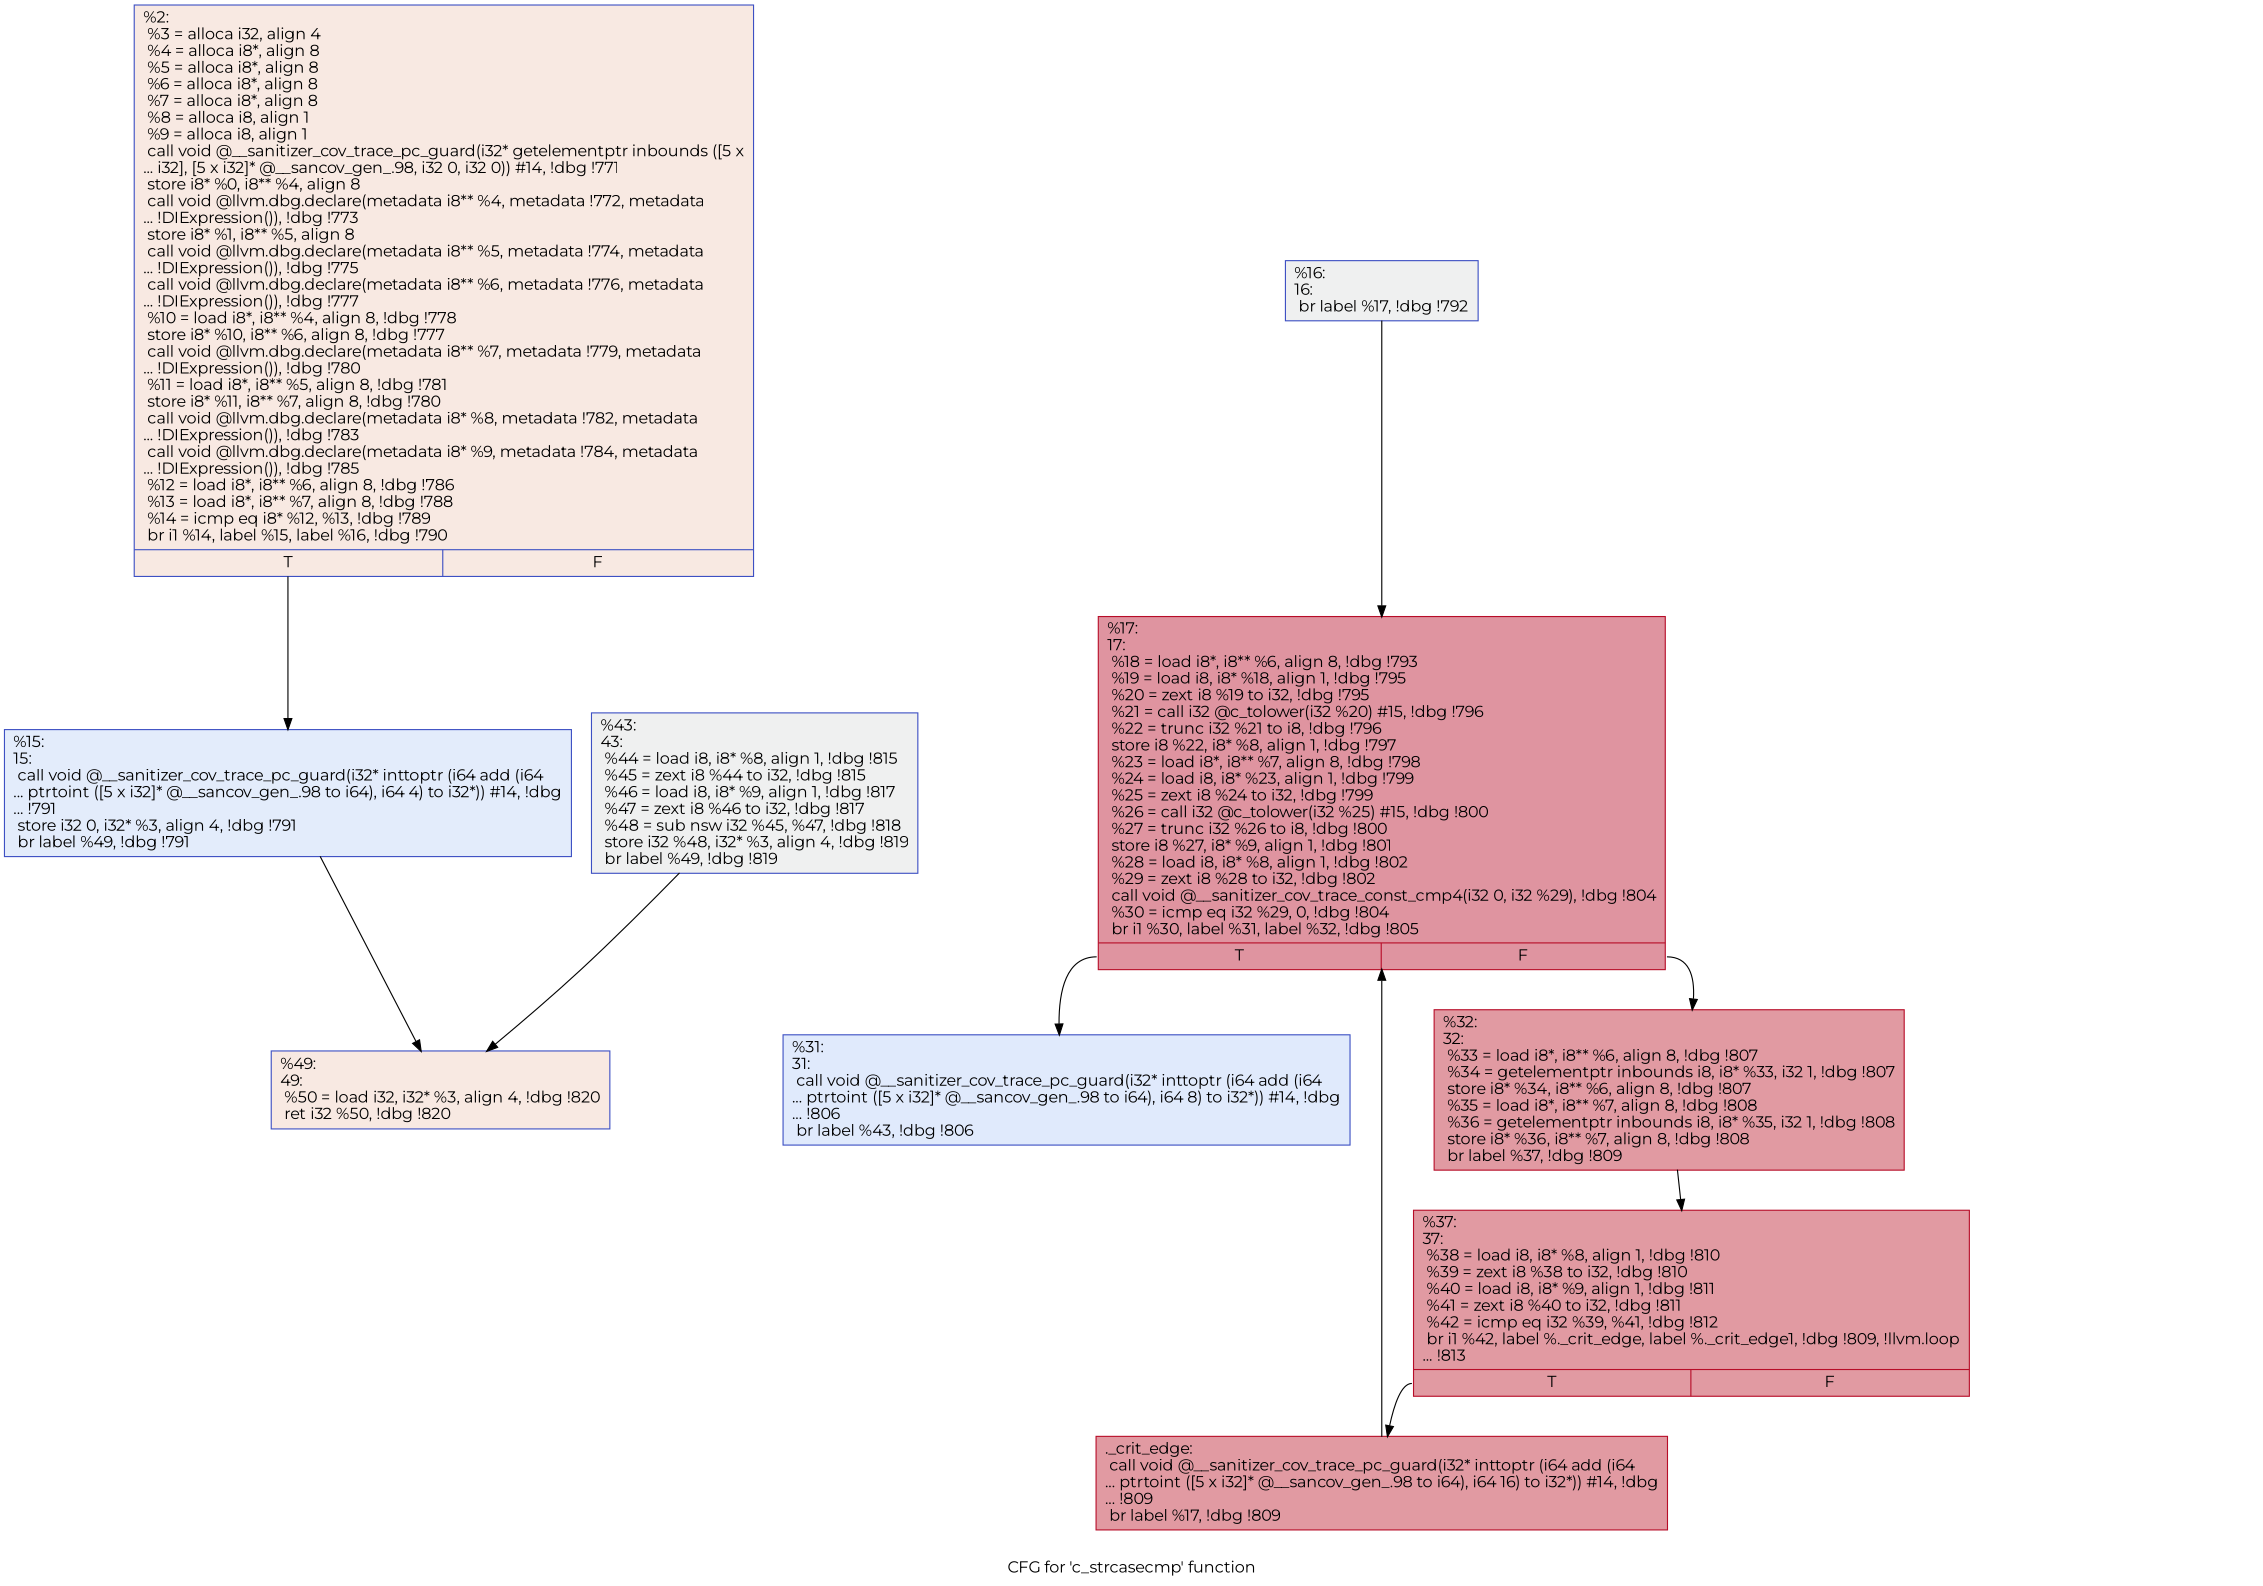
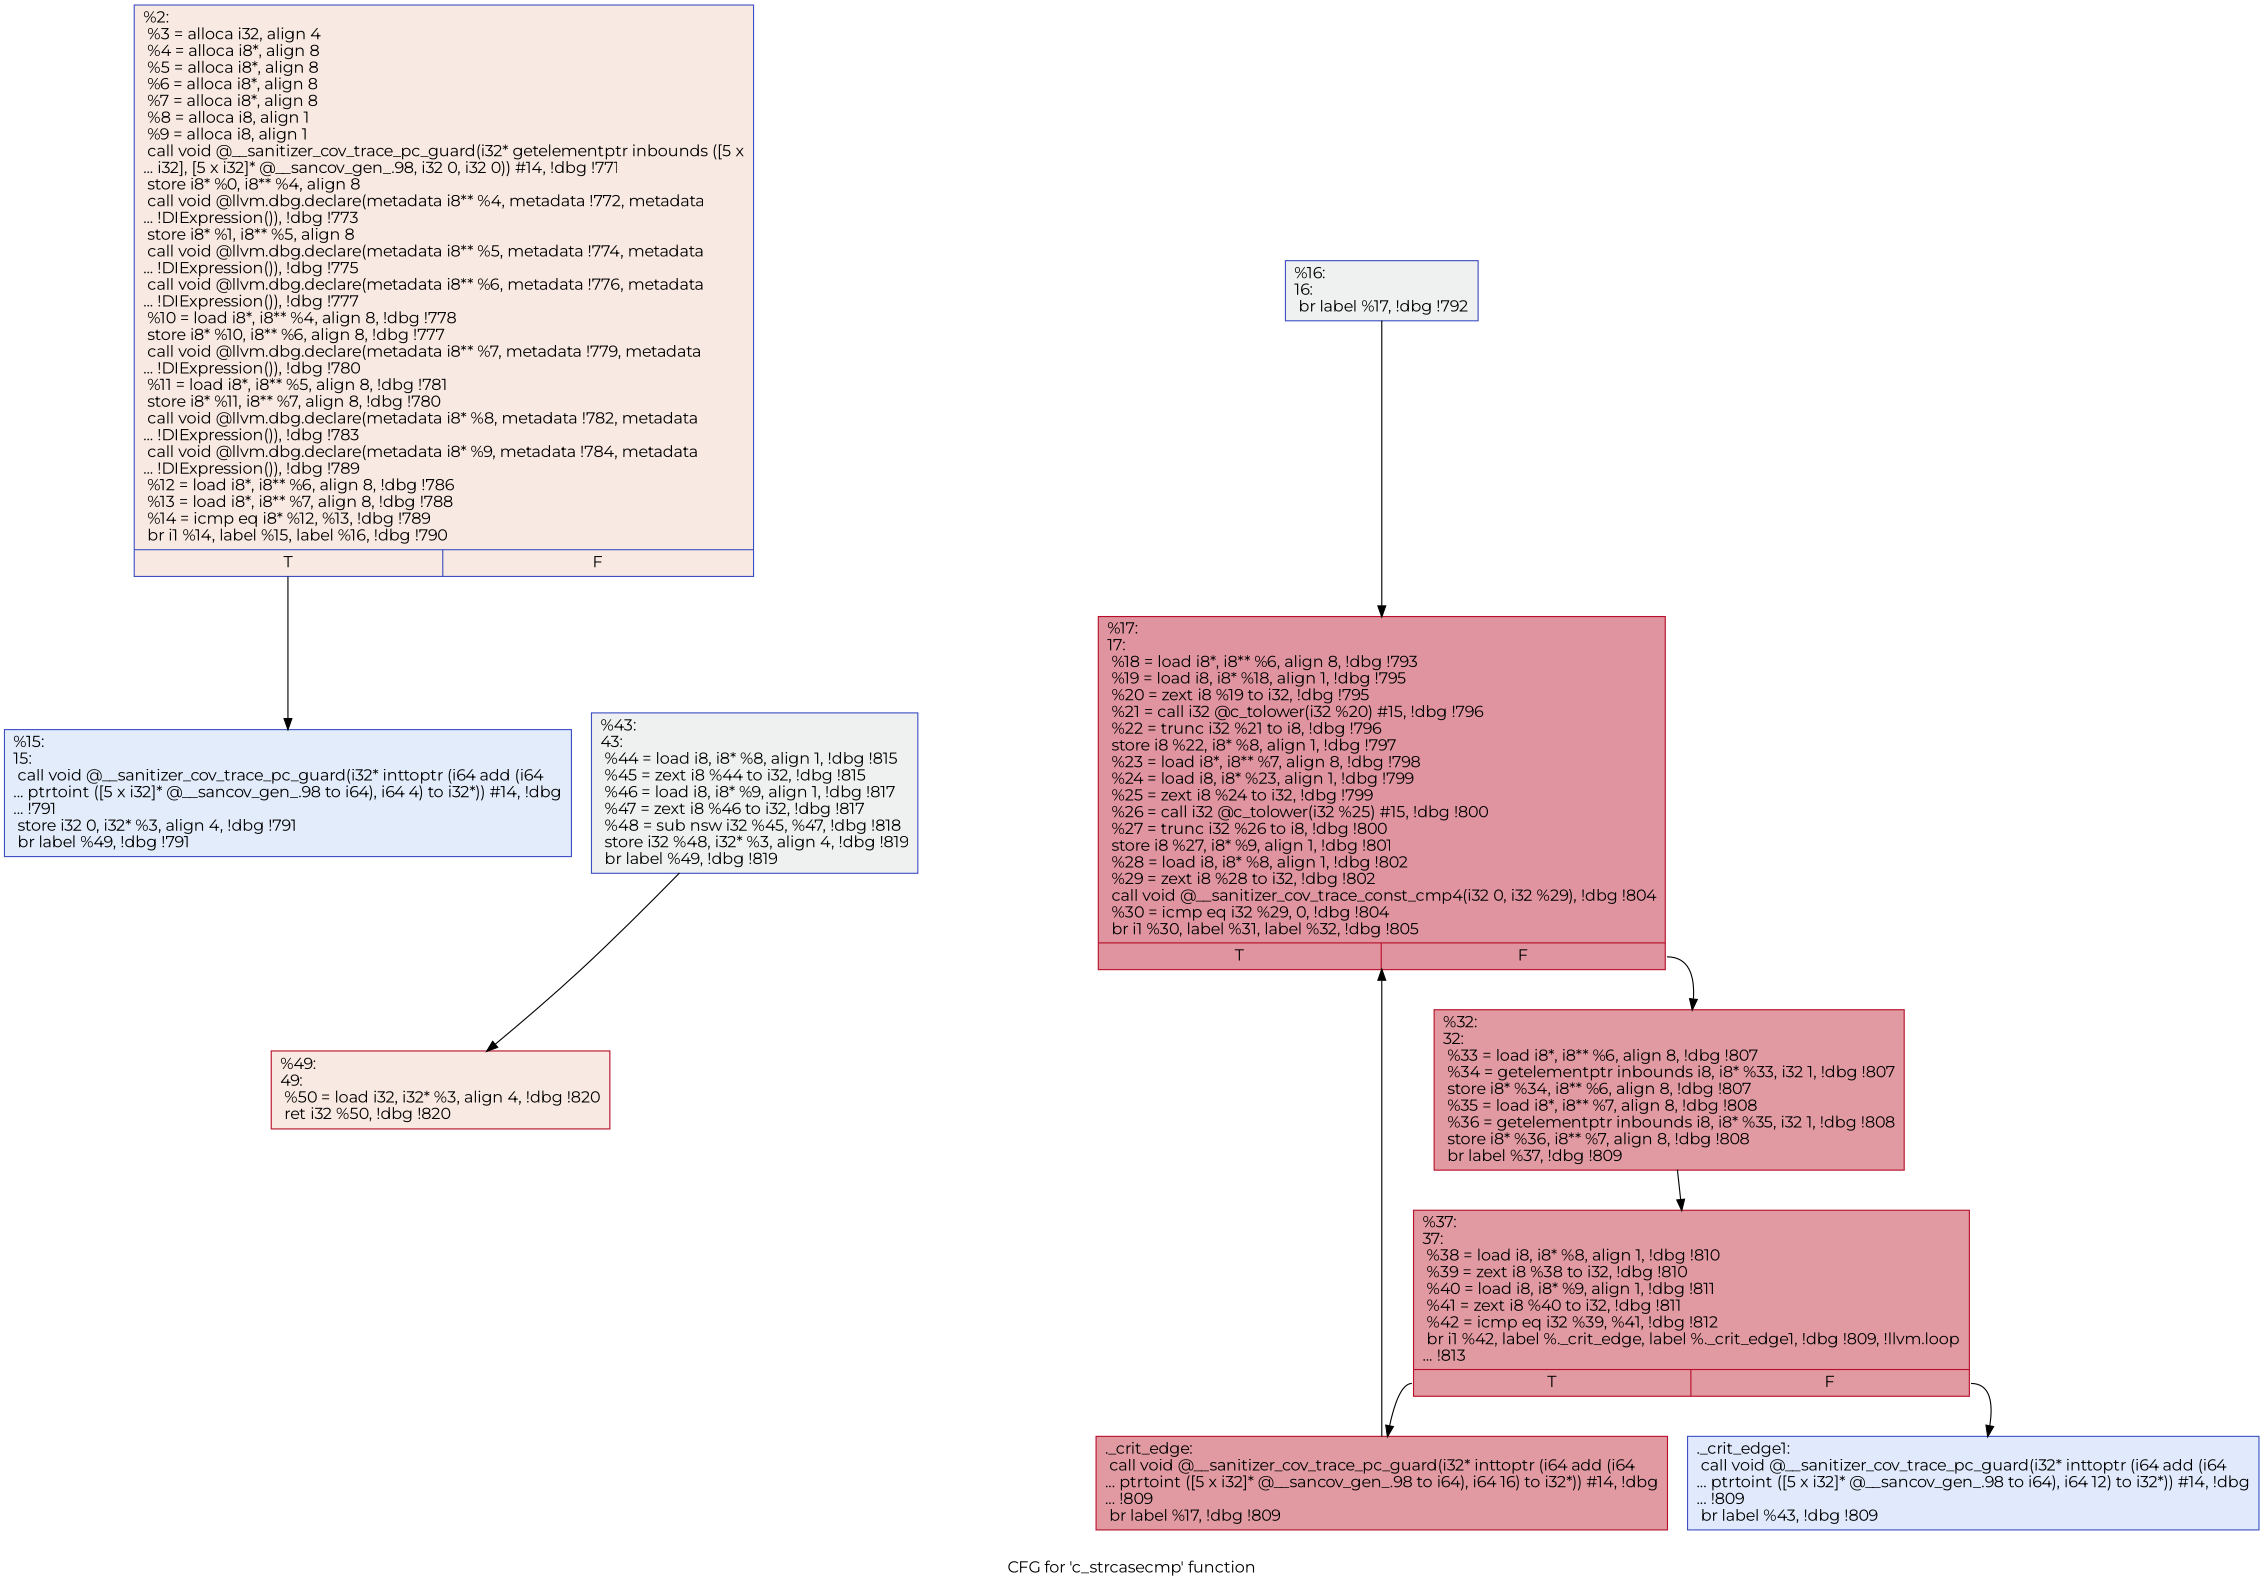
(252, 469) -> (252, 469)
(368, 949) -> none
(441, 1090) -> (441, 1090)
(1067, 1090) -> none
none -> (1973, 1483)
